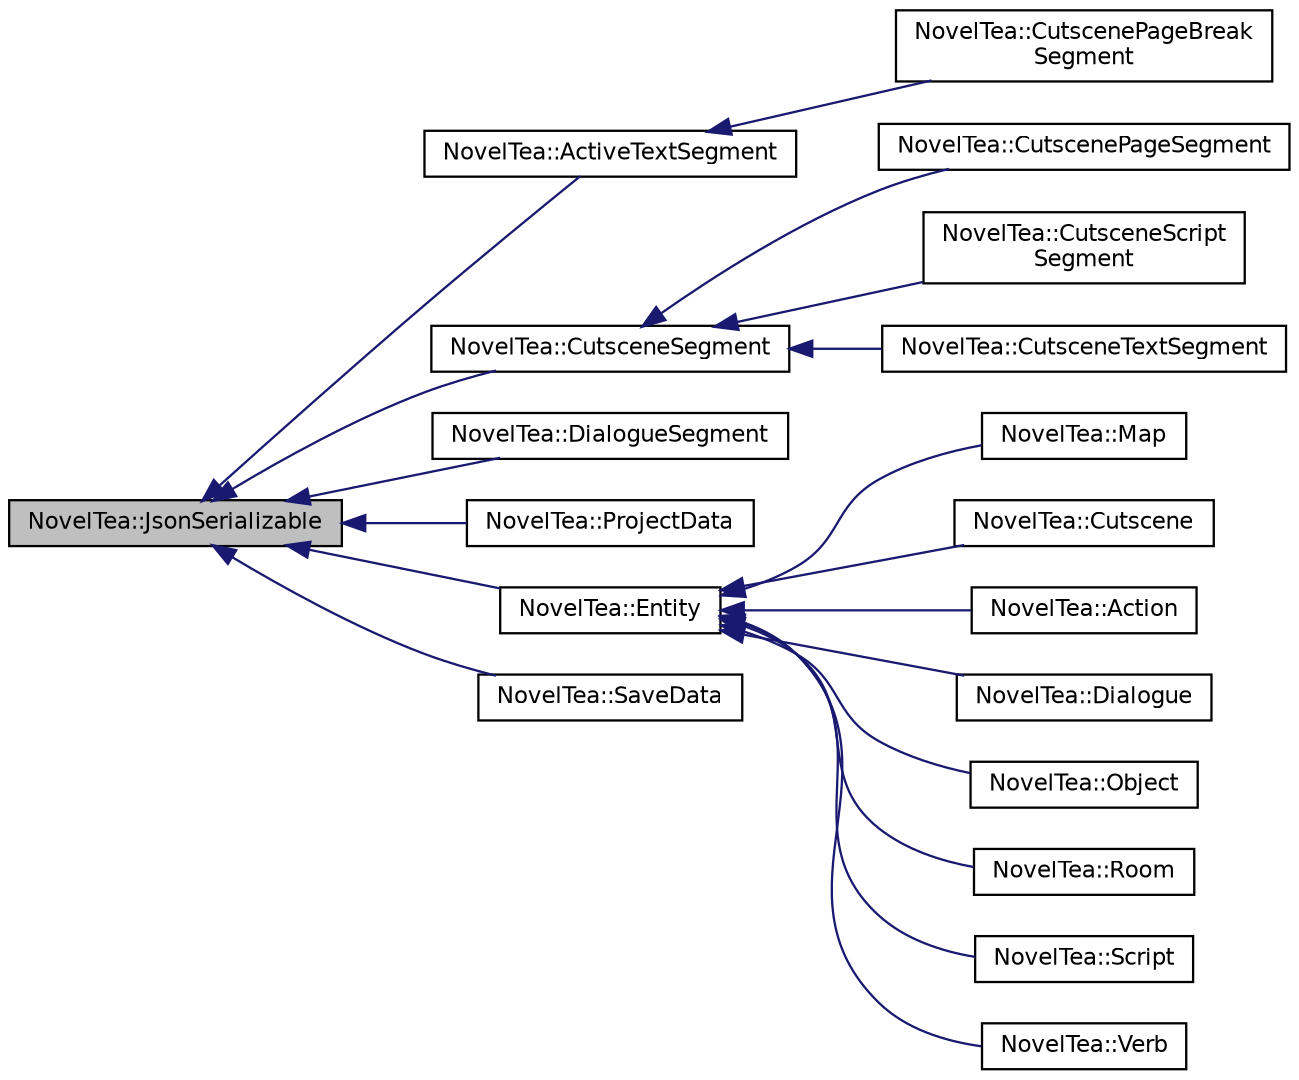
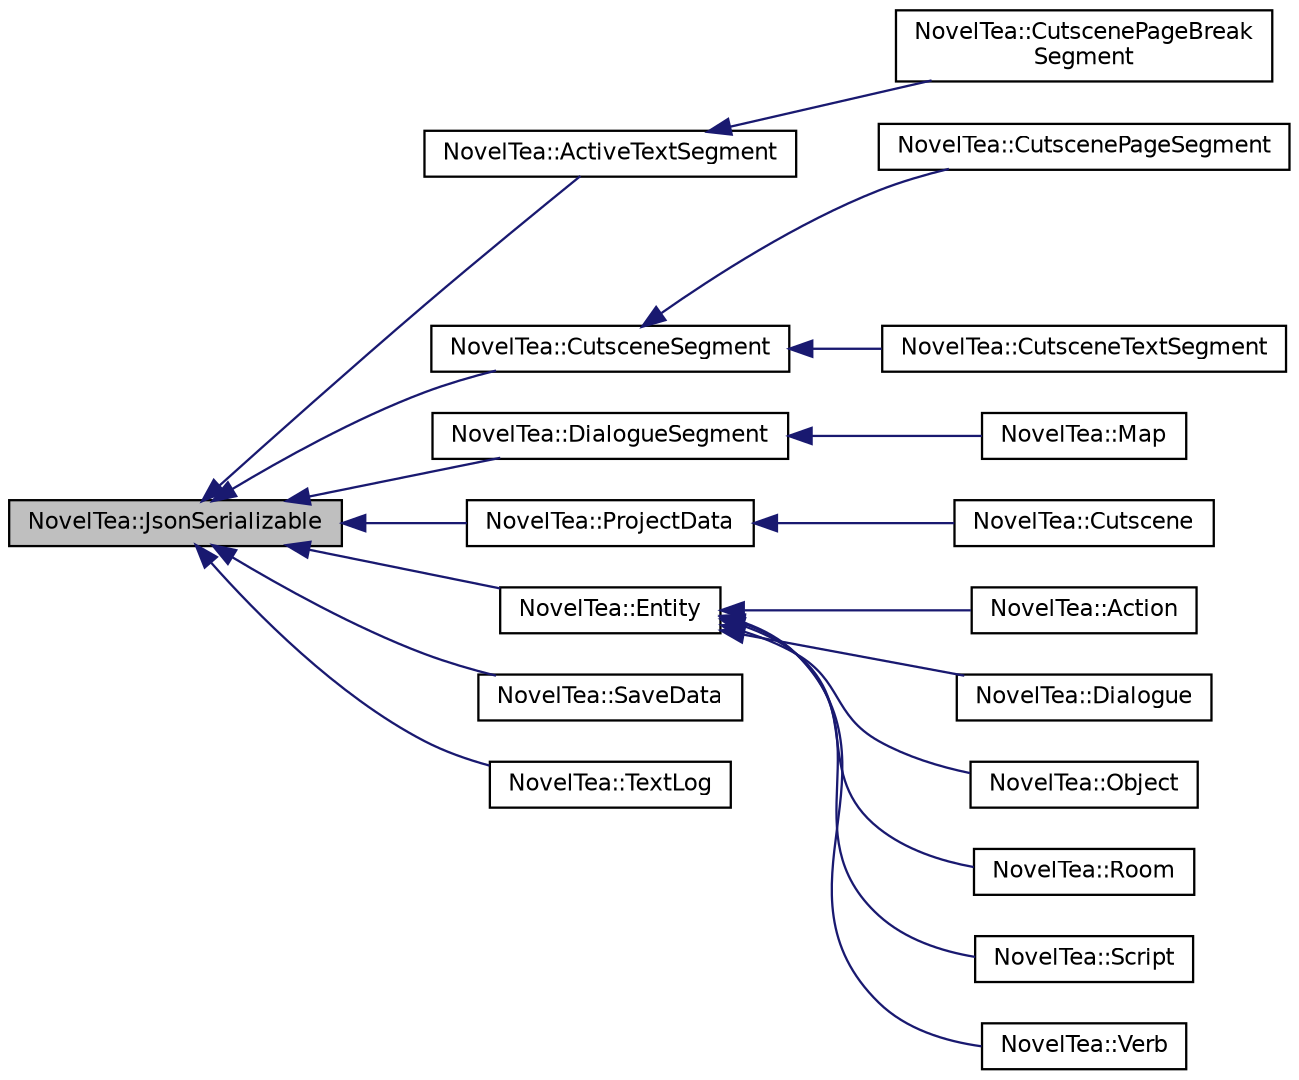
(1084, 248) -> none
(852, 502) -> (897, 436)
(854, 565) -> (866, 523)
none -> (610, 785)
